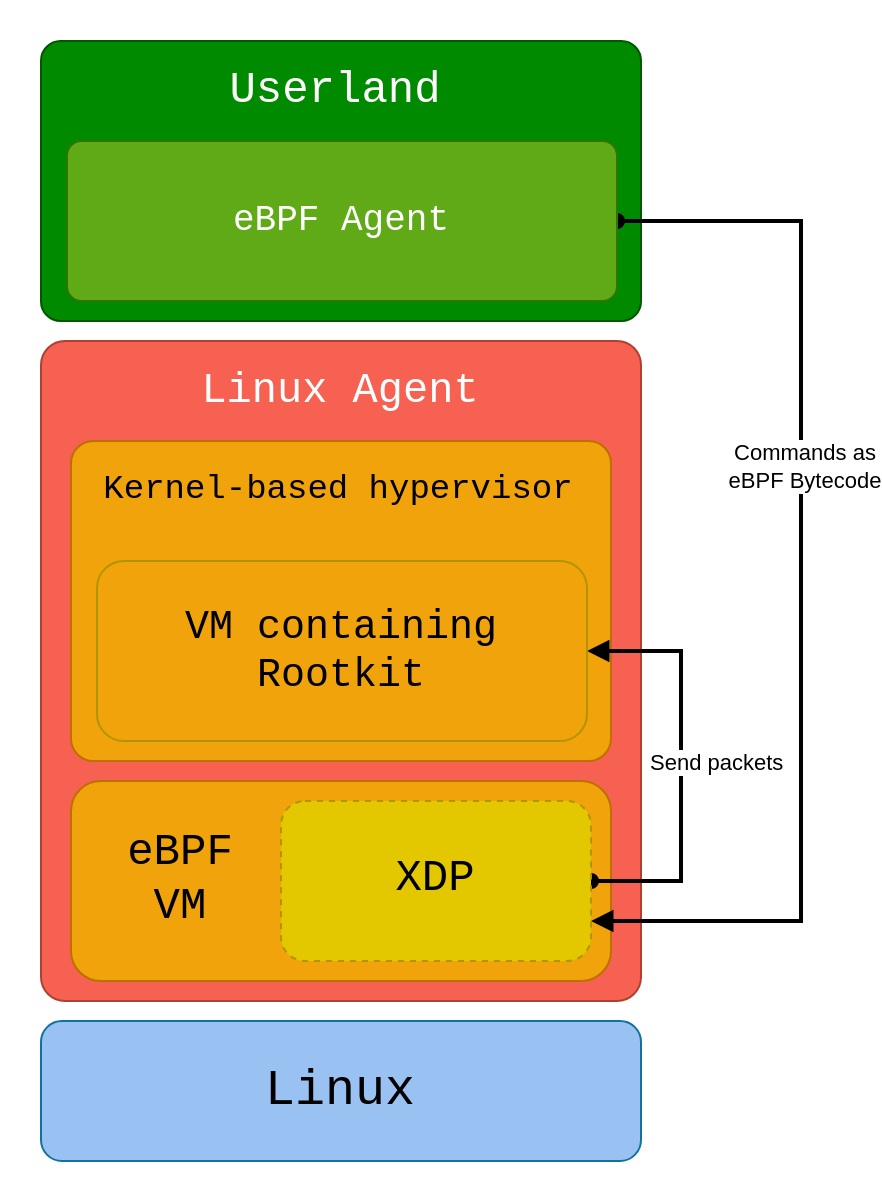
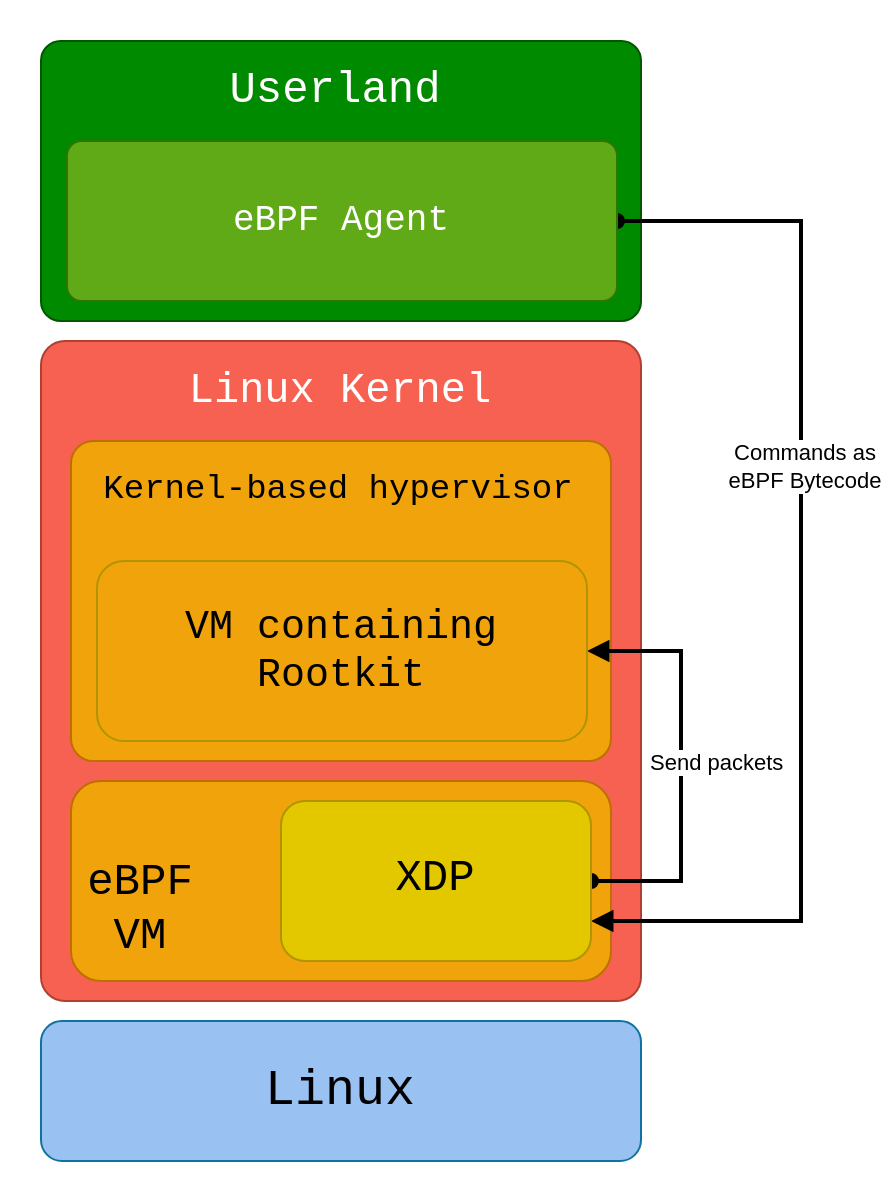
(341, 391) -> (341, 391)
(181, 881) -> (141, 911)
(436, 881) -> (436, 881)
